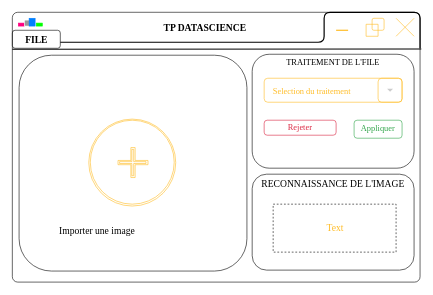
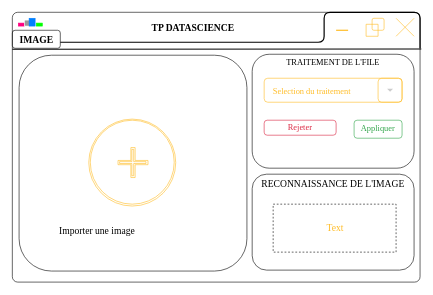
(205, 27) -> (193, 27)
(37, 39) -> (37, 39)
